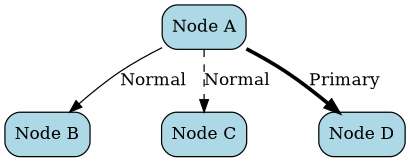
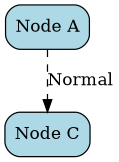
(47, 134) -> none
(362, 134) -> none
